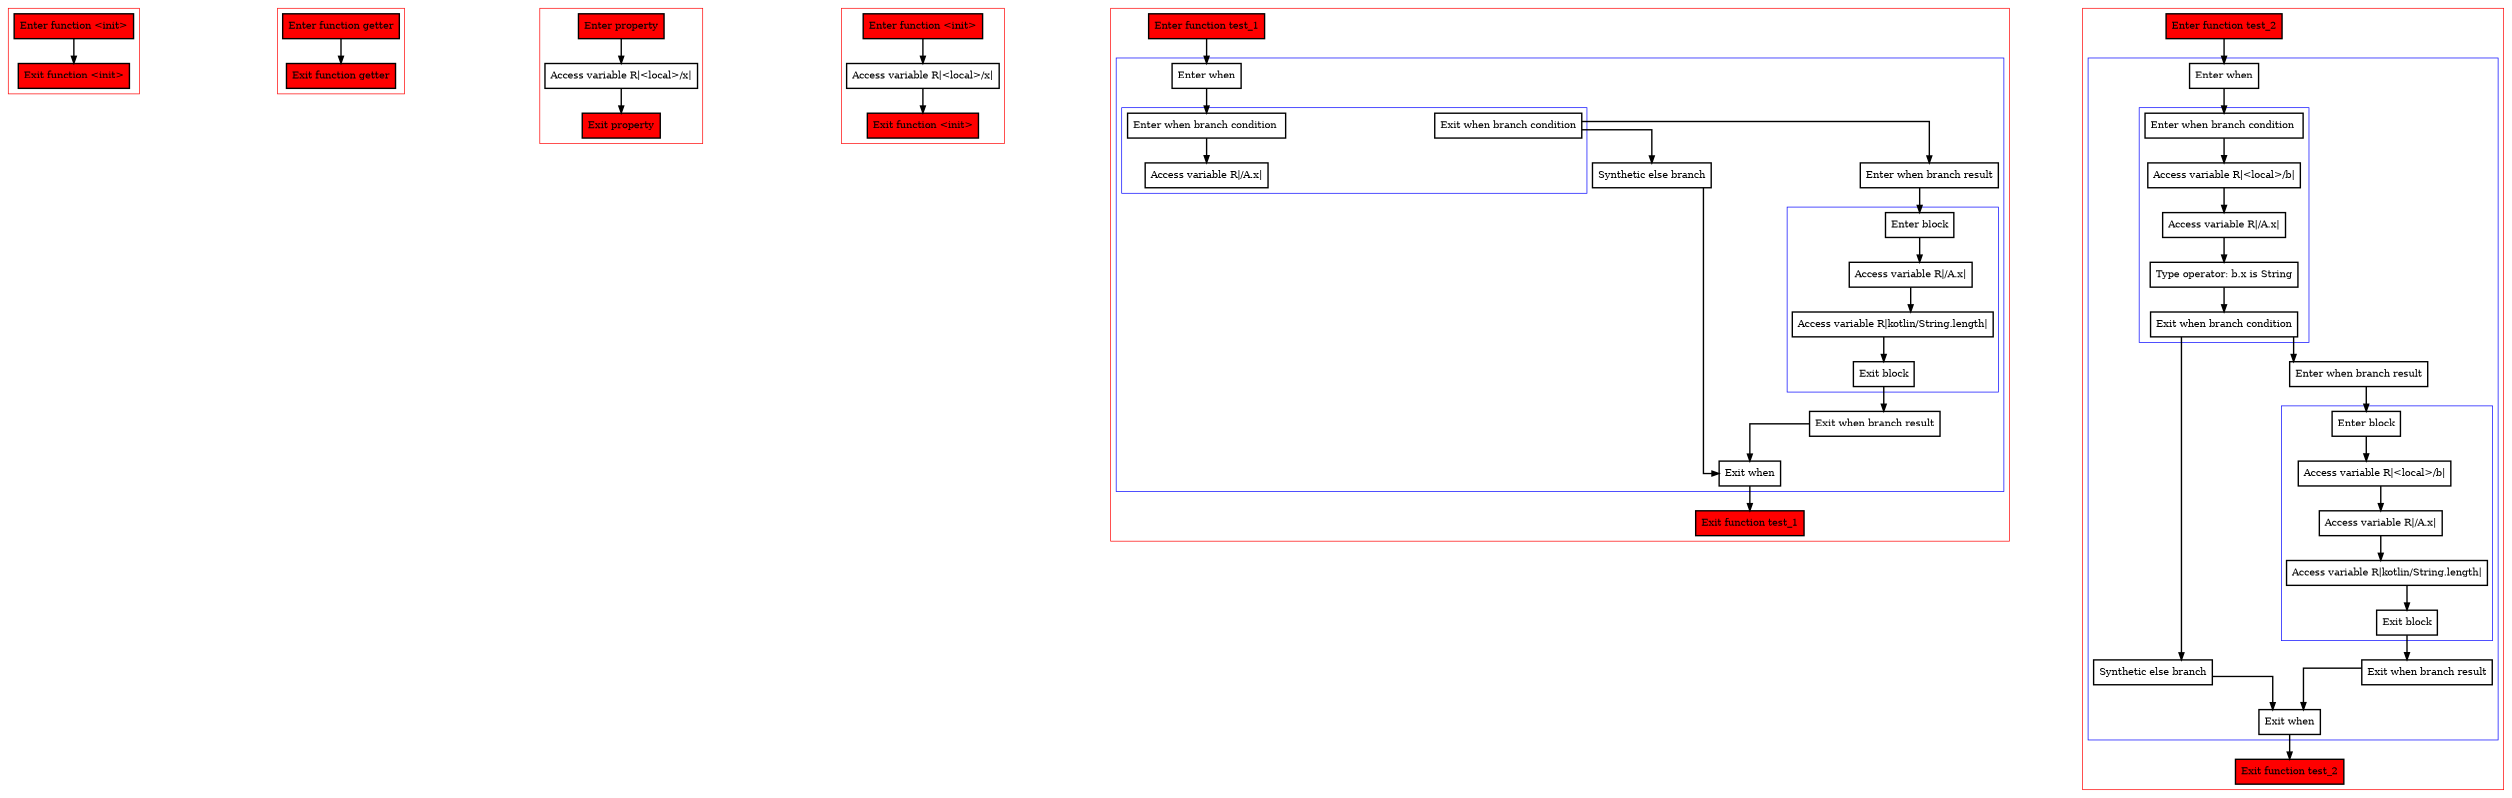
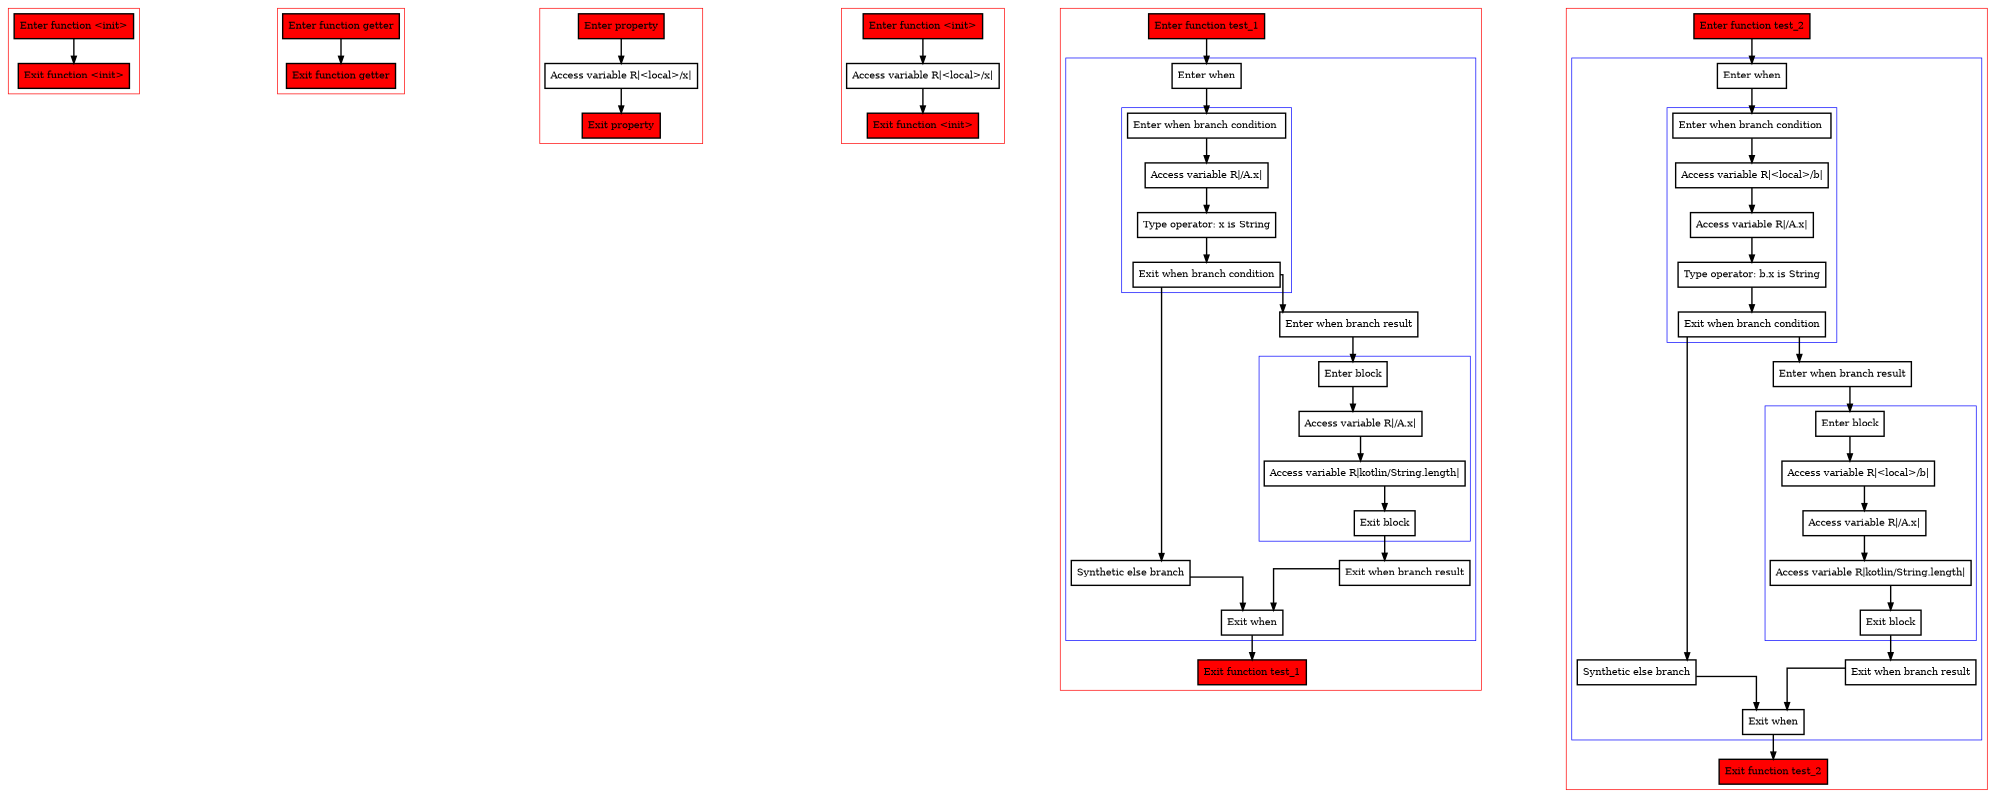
none -> (1207, 225)
